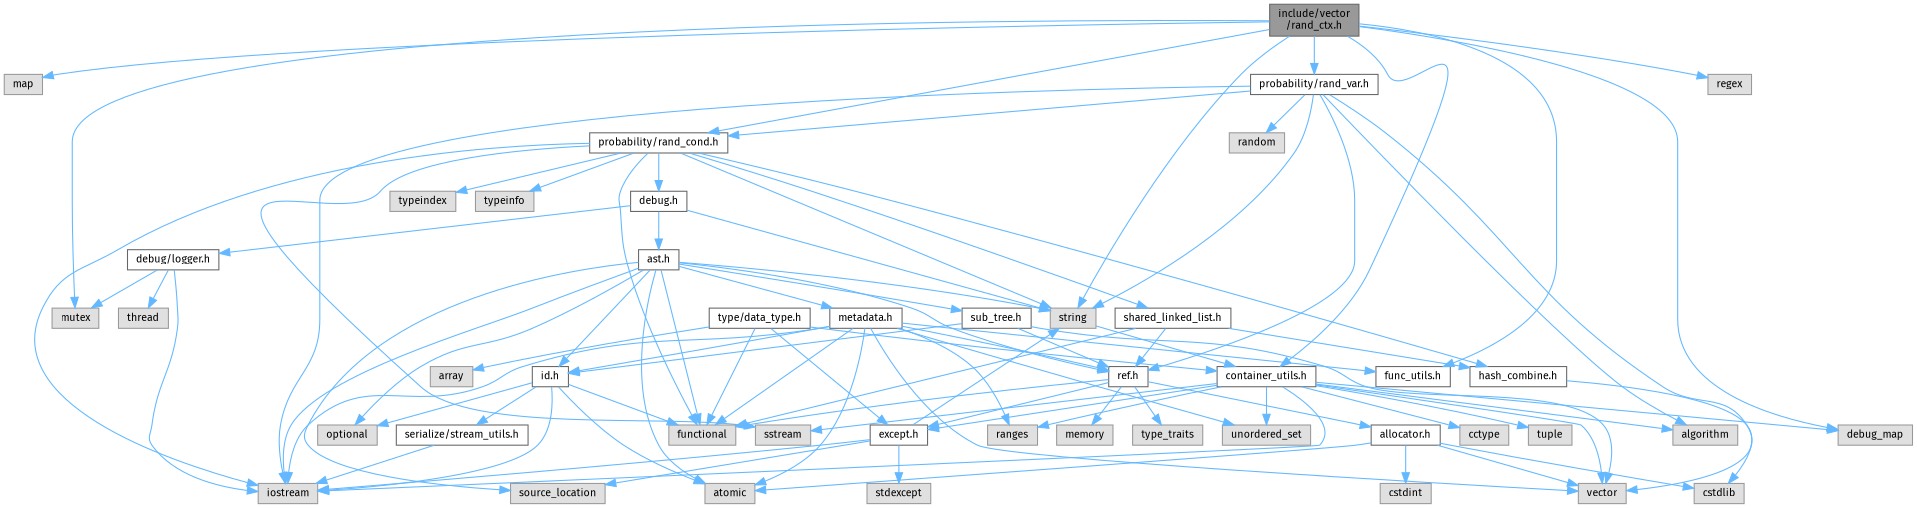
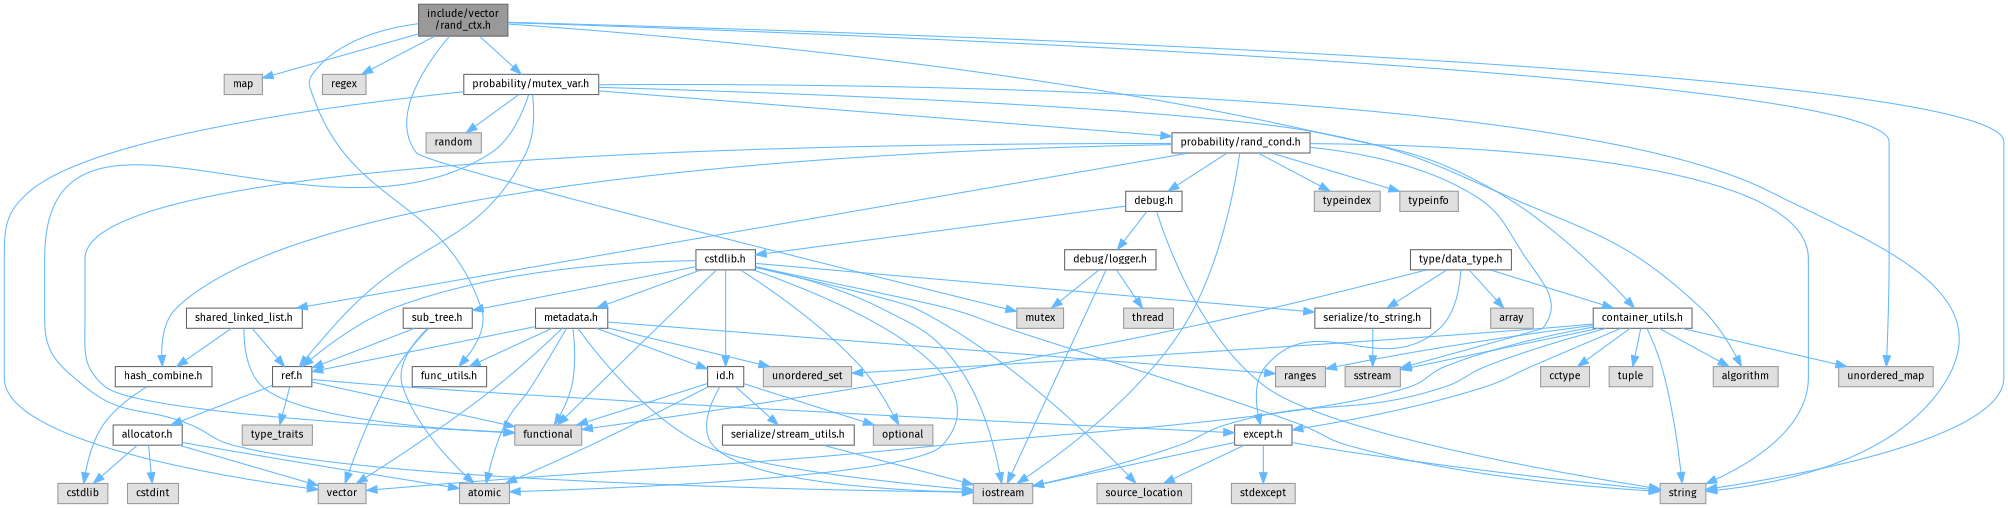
(994, 80) -> none
(1314, 84) -> (531, 84)
(659, 260) -> (726, 260)
none -> (1373, 318)
(1160, 345) -> (1670, 399)
(771, 348) -> (416, 415)
(1085, 435) -> none
(1875, 435) -> (1886, 377)
